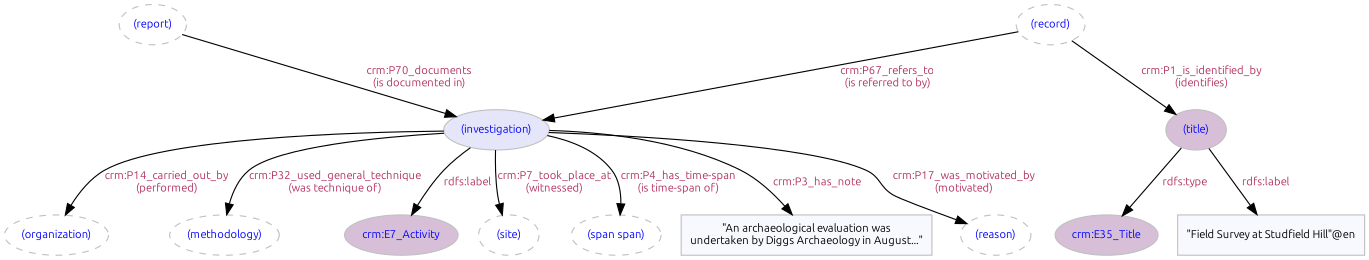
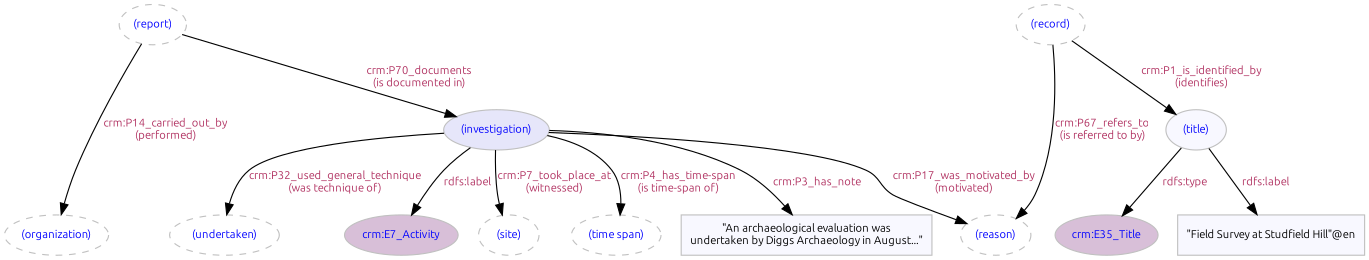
(786, 75) -> (1052, 131)
(1196, 130) -> (1196, 130)
(248, 140) -> (98, 122)
(224, 235) -> (224, 235)
(616, 235) -> (616, 235)
